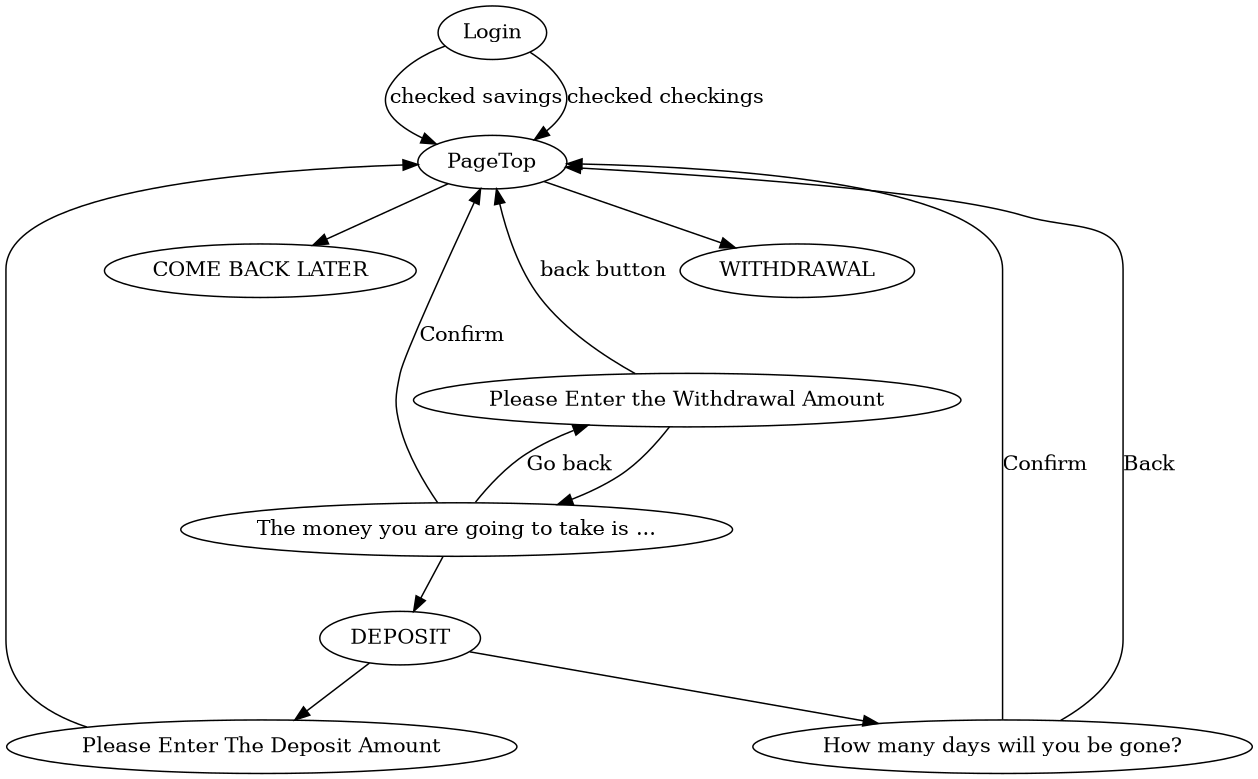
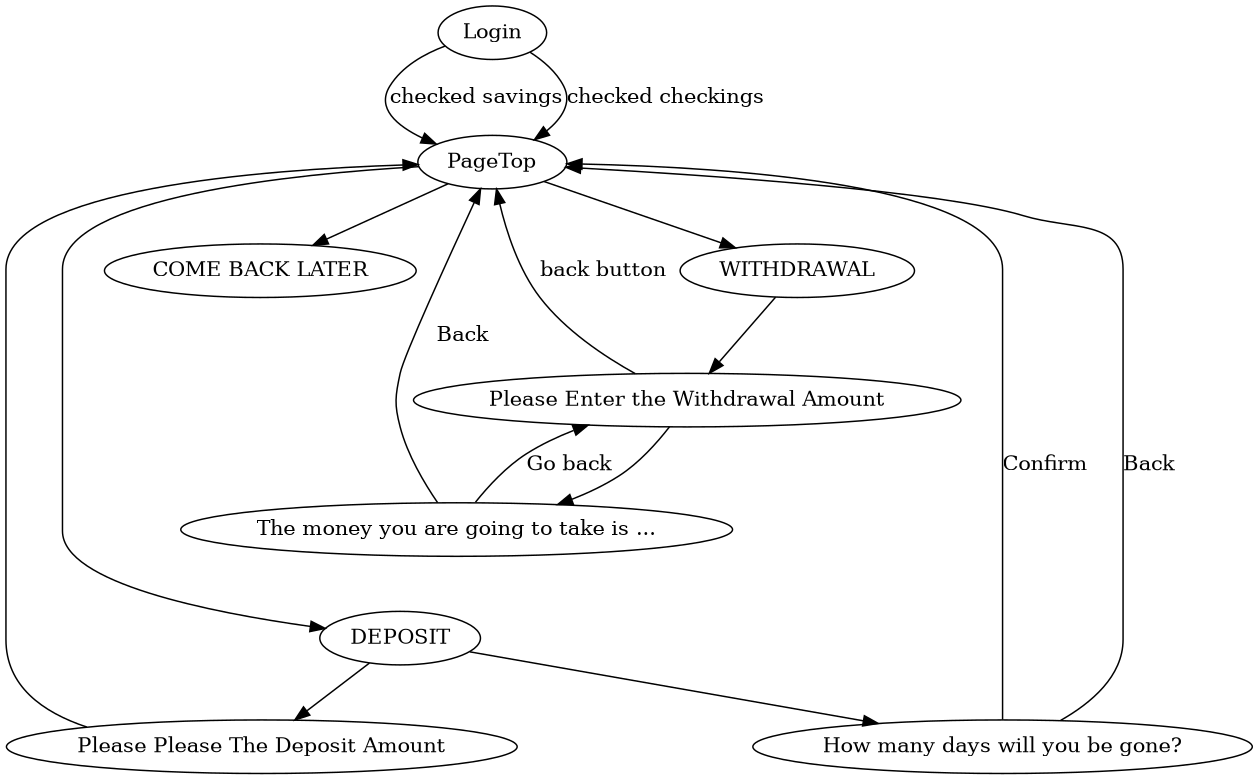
none -> (747, 329)
(463, 335) -> (463, 335)
(432, 577) -> (62, 345)
(262, 747) -> (262, 747)
